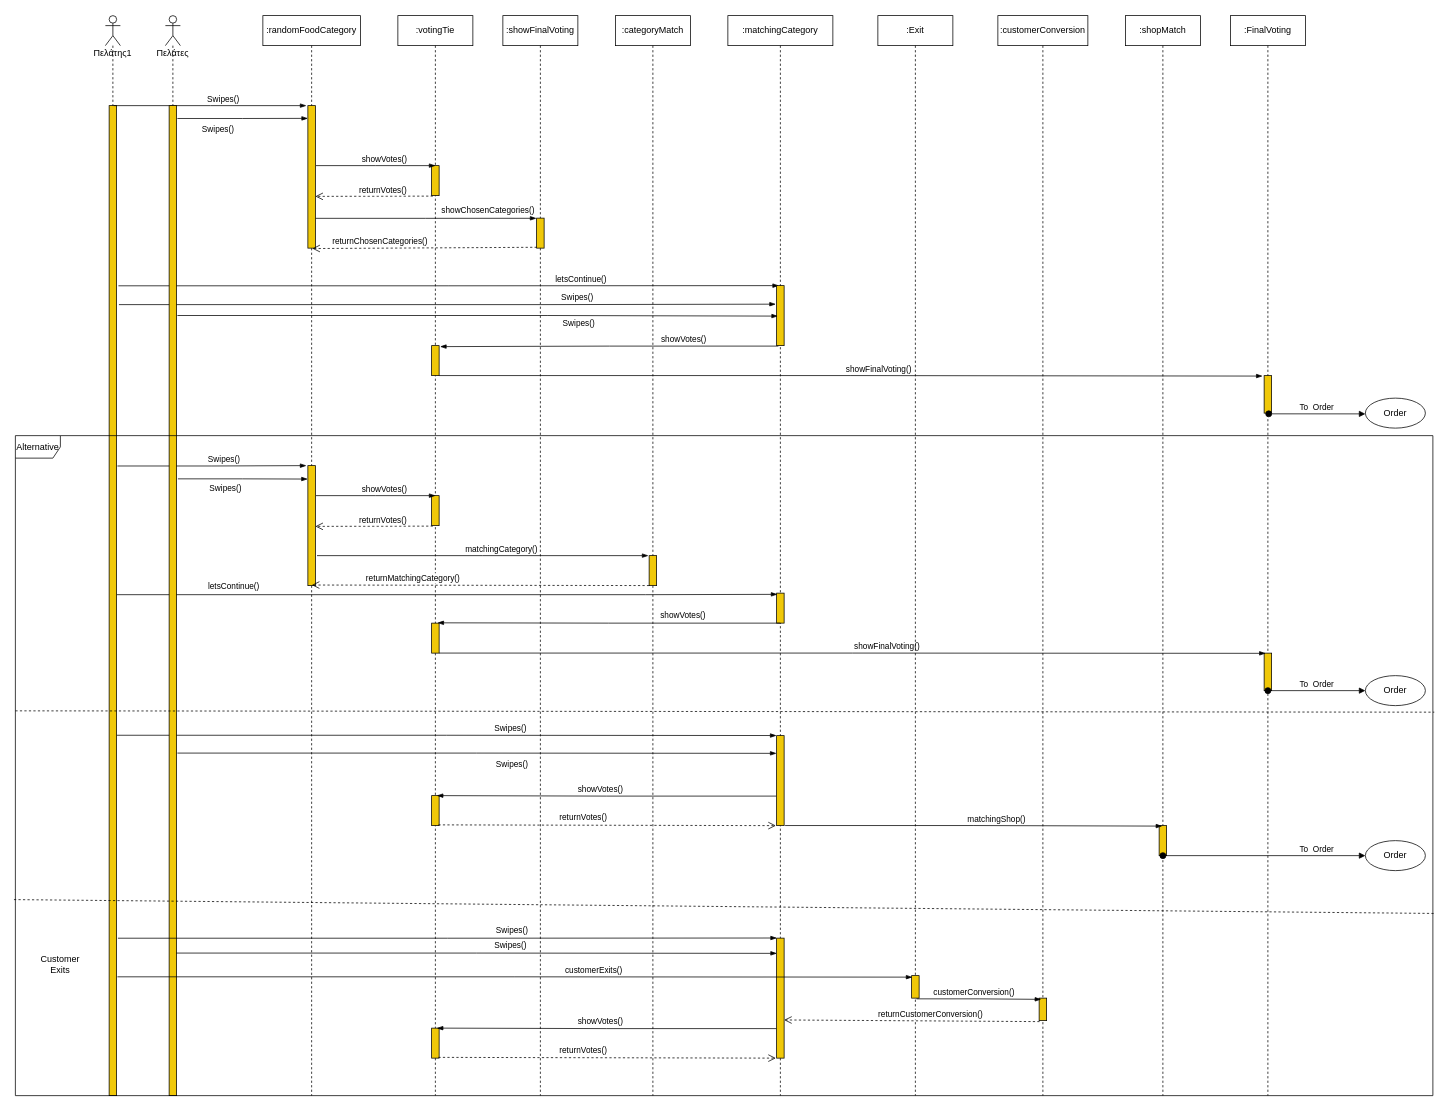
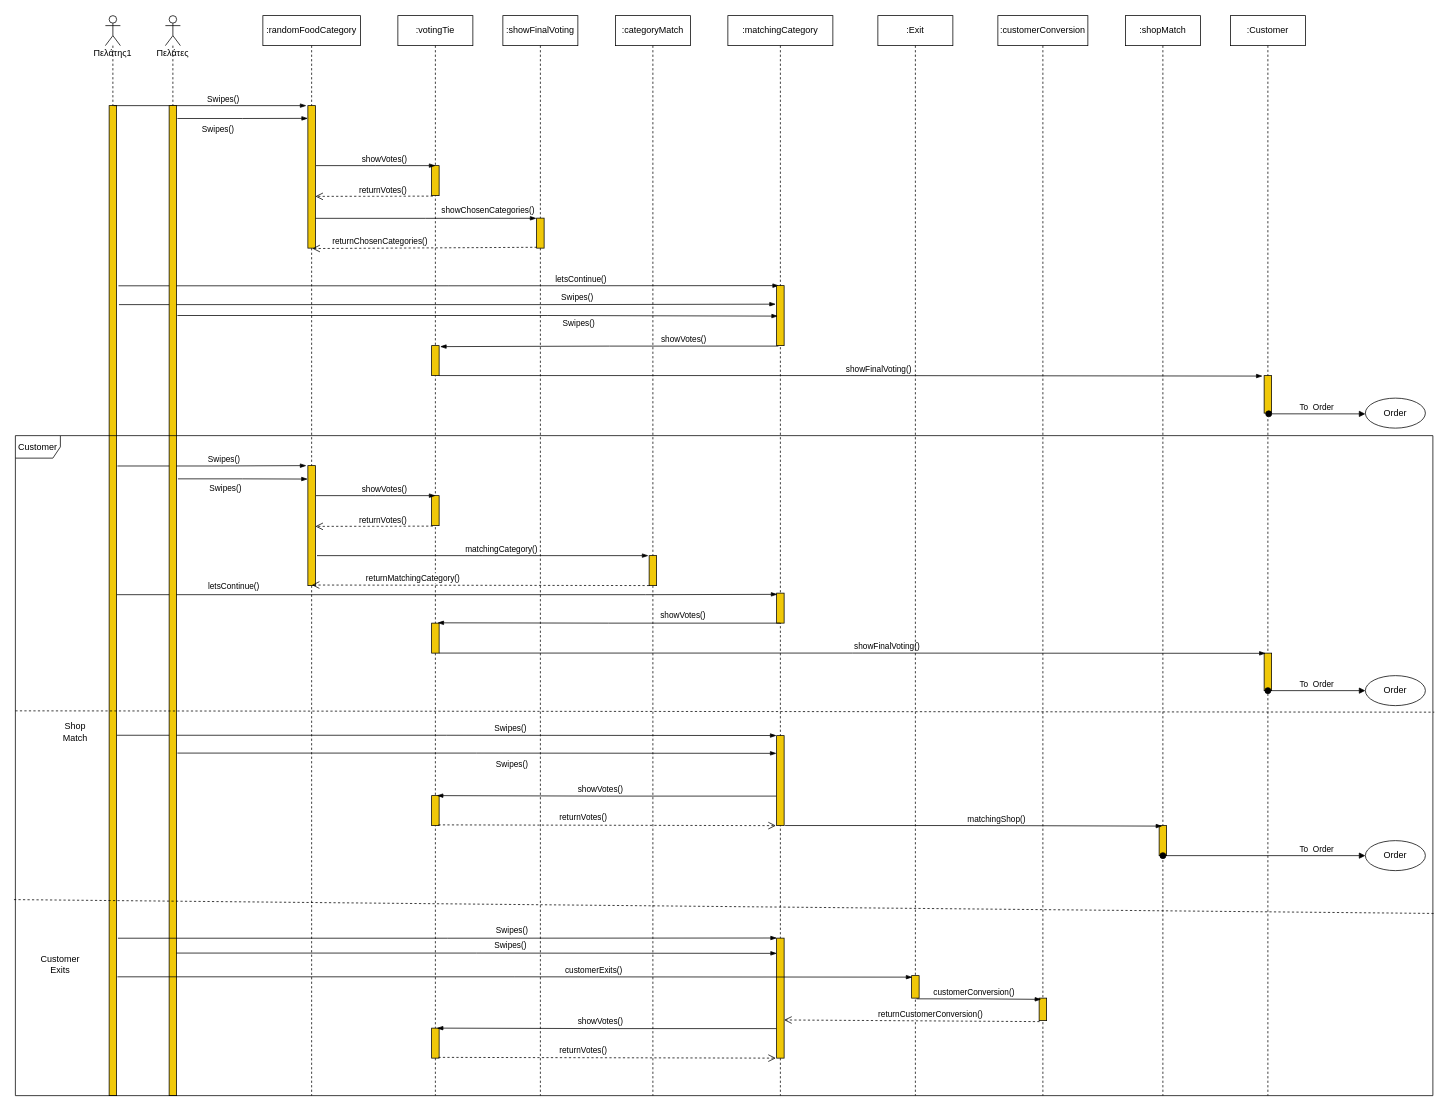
(1268, 30) -> (1268, 30)
(38, 447) -> (38, 447)
none -> (75, 732)
